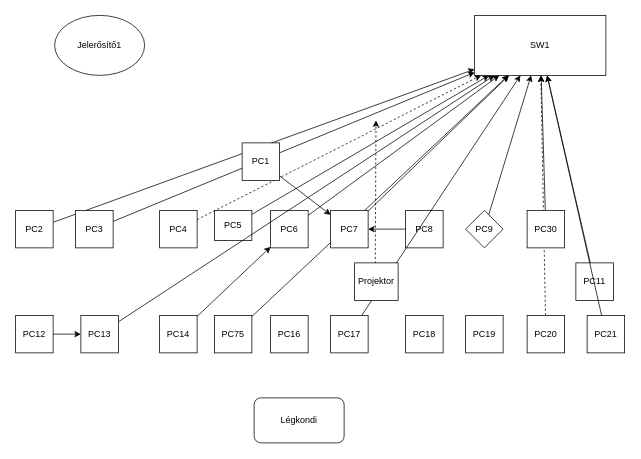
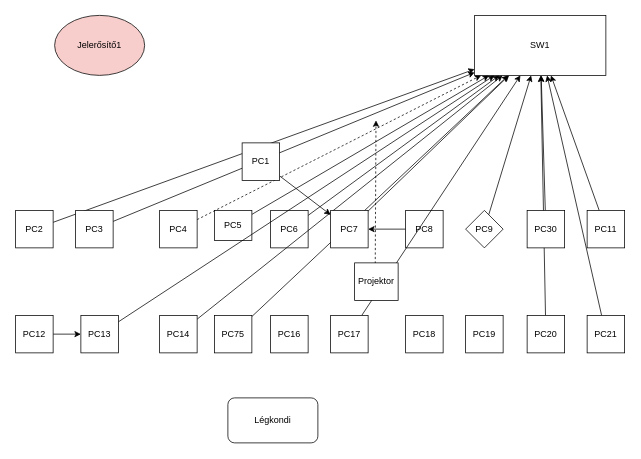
(99, 45) -> (99, 45)
(545, 280) -> (545, 280)
(594, 282) -> (606, 229)
(232, 283) -> (348, 199)
(299, 420) -> (273, 420)
